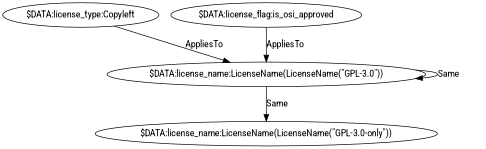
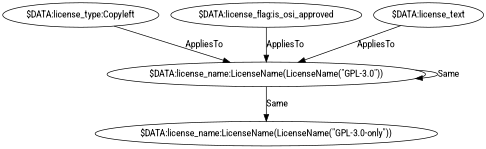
none -> (429, 15)
